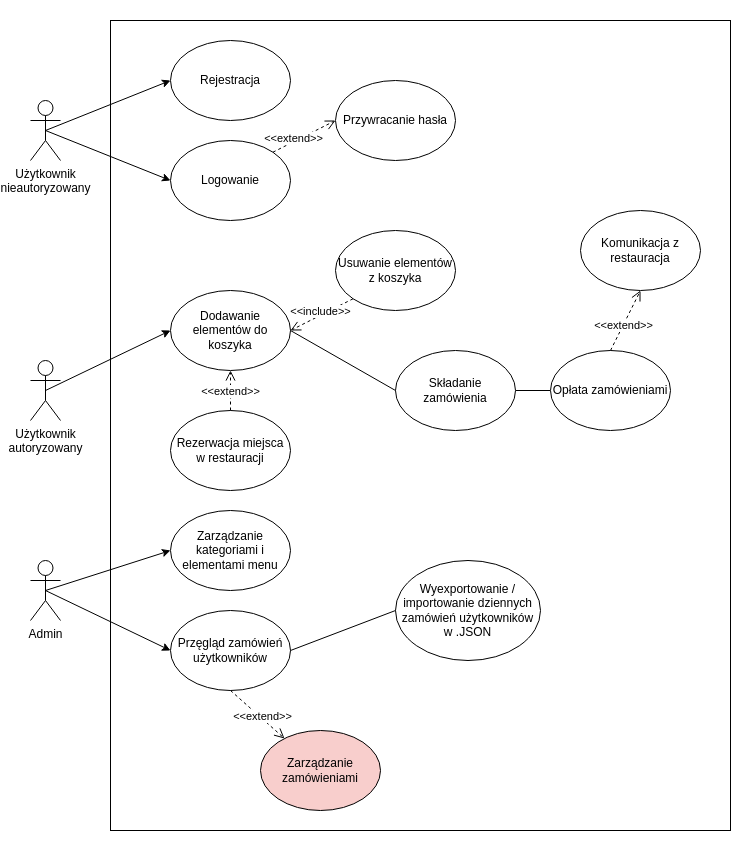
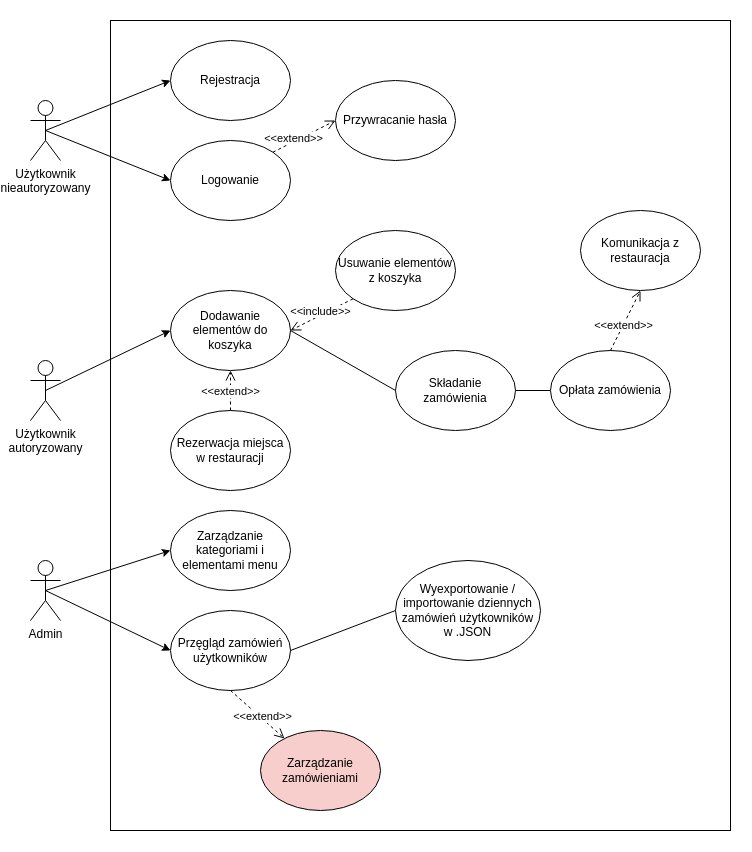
(611, 391) -> (611, 391)
